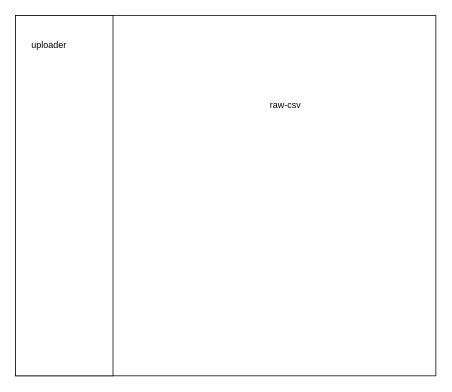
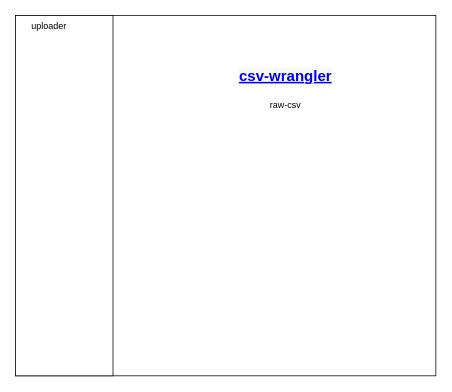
(49, 45) -> (49, 27)
none -> (285, 75)
